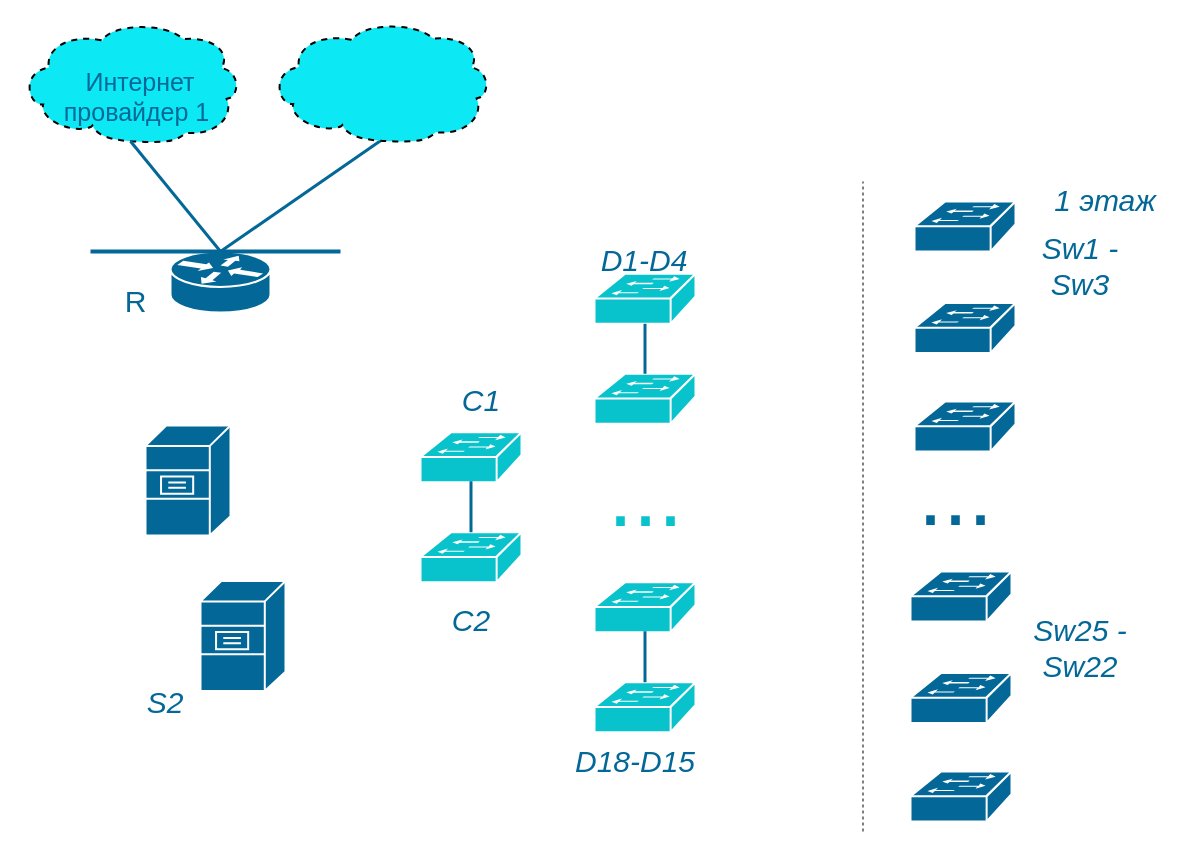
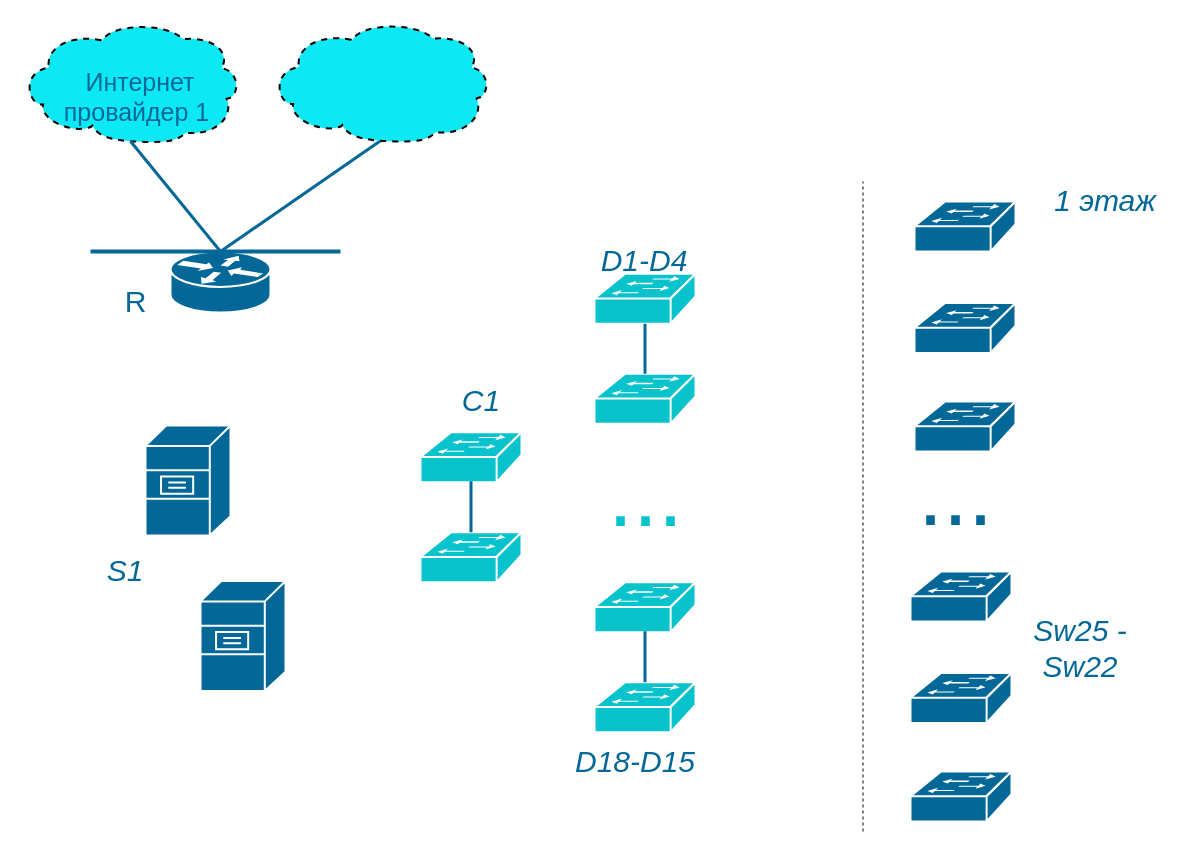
(1081, 267) -> none
none -> (126, 567)
(471, 617) -> none
(166, 698) -> none
